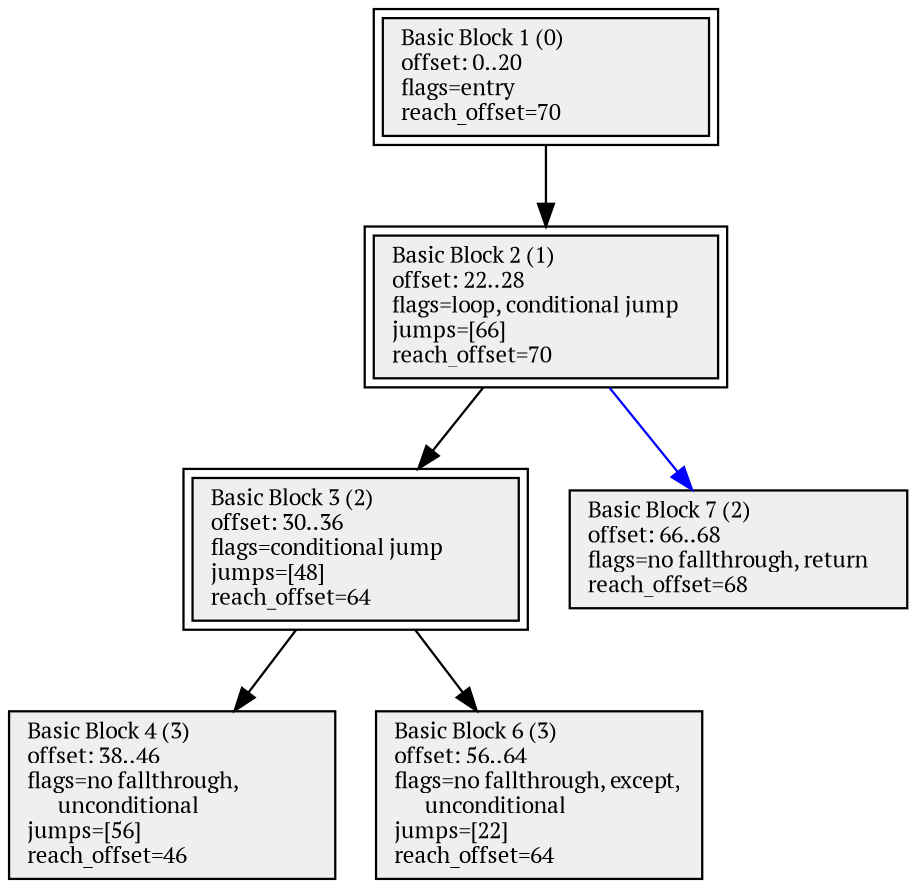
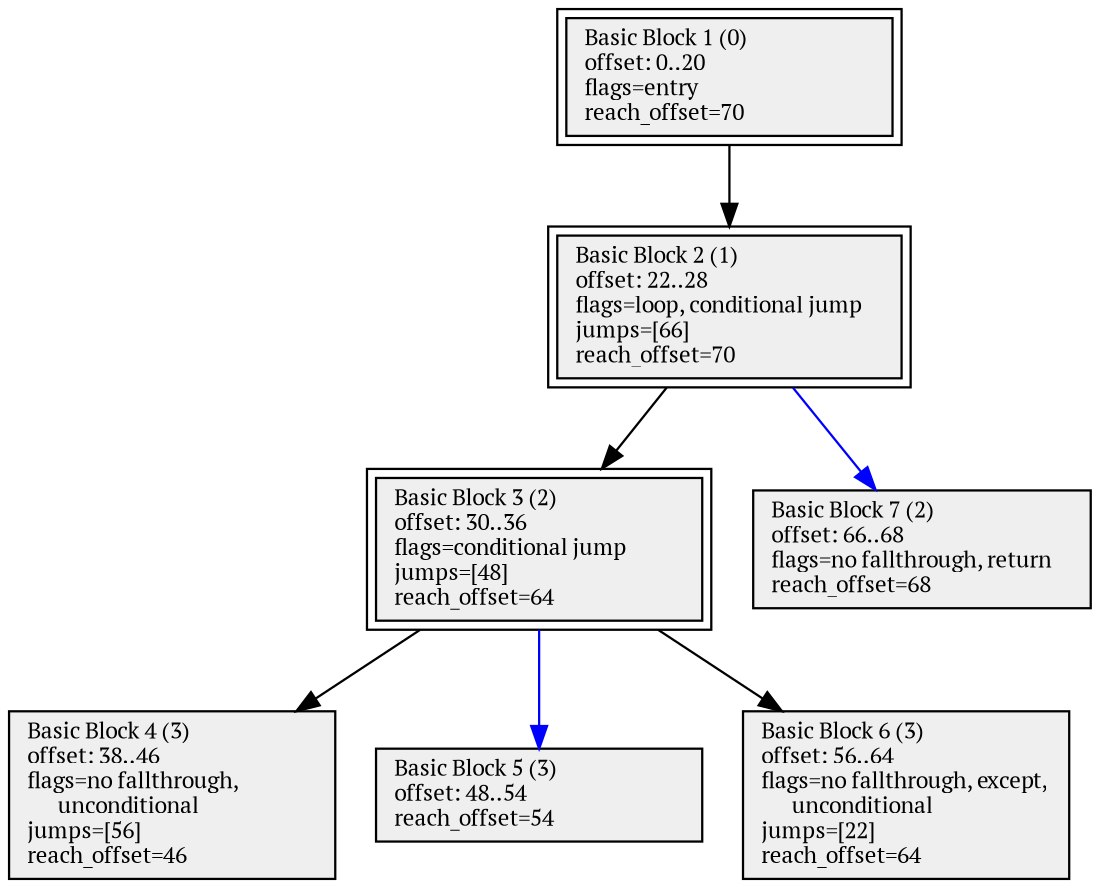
none -> (539, 795)
